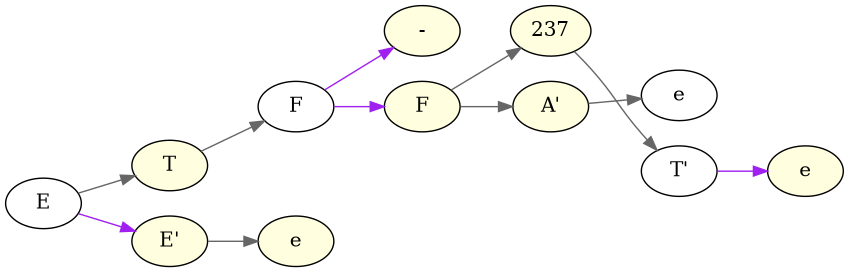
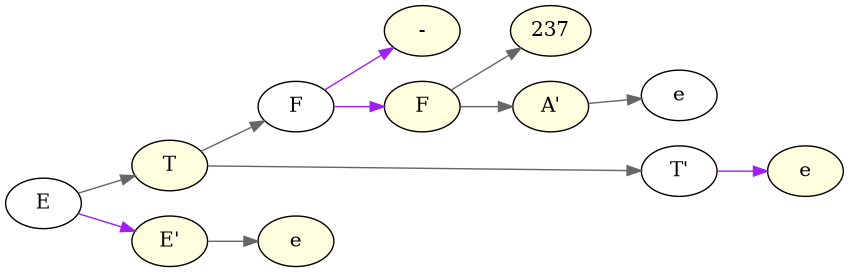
(610, 92) -> (417, 168)
